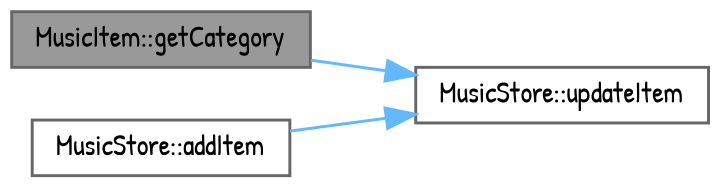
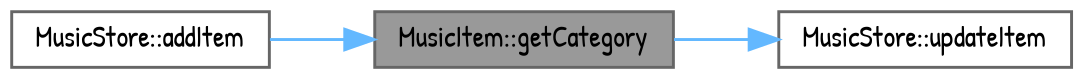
(338, 125) -> (307, 40)
